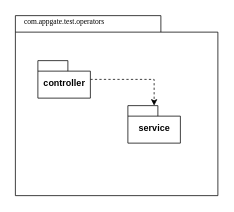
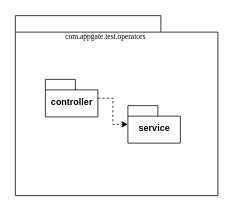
(72, 23) -> (113, 38)
(64, 79) -> (72, 98)
